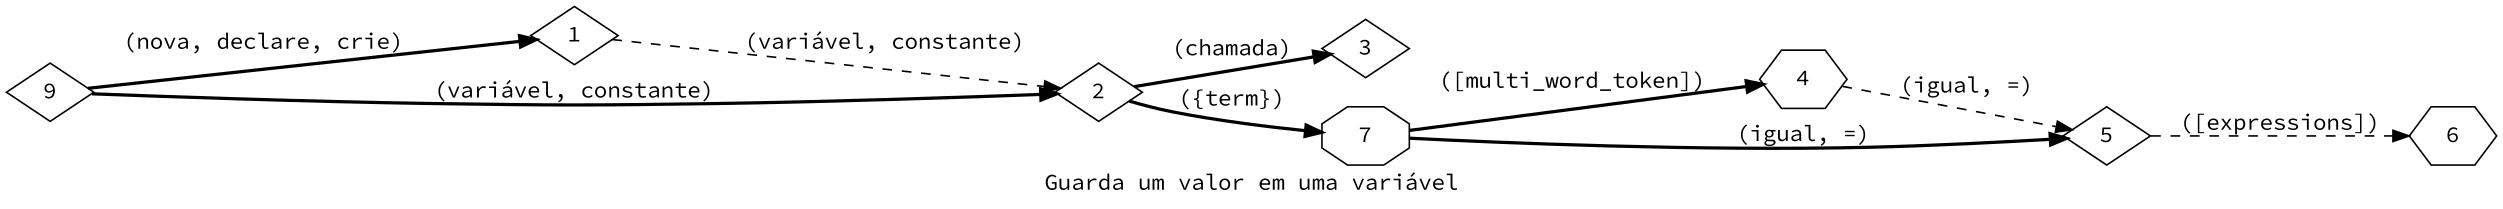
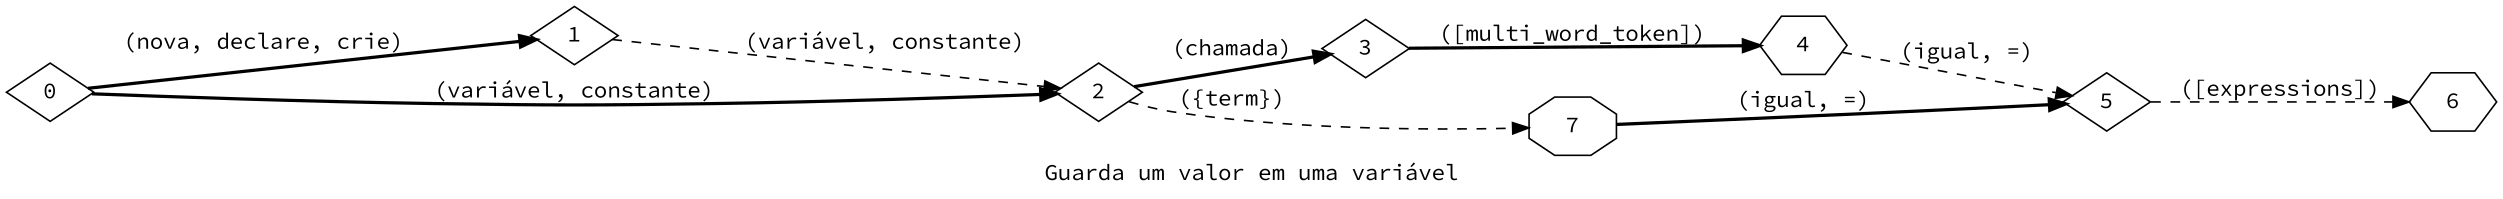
(50, 92) -> (50, 92)
(1578, 108) -> (1576, 47)
(1217, 119) -> (1320, 126)
